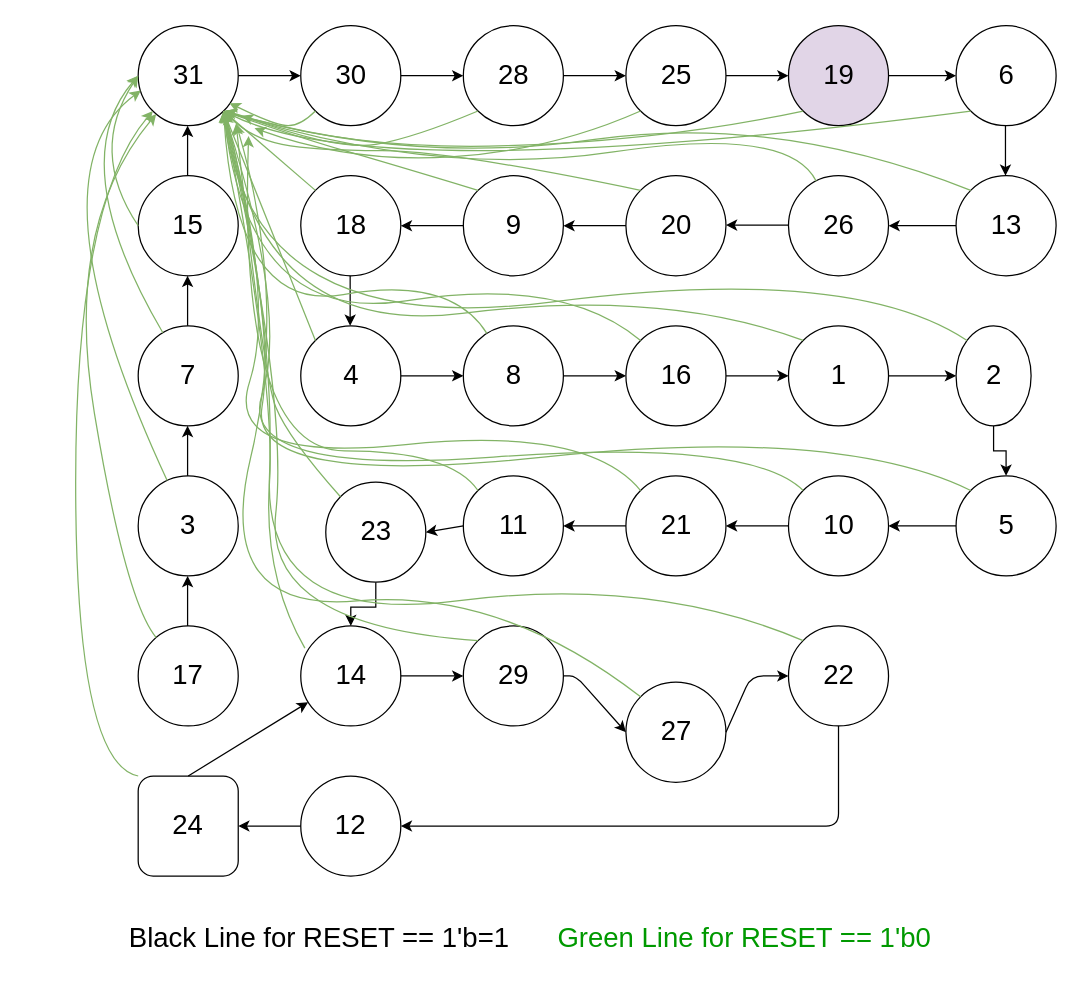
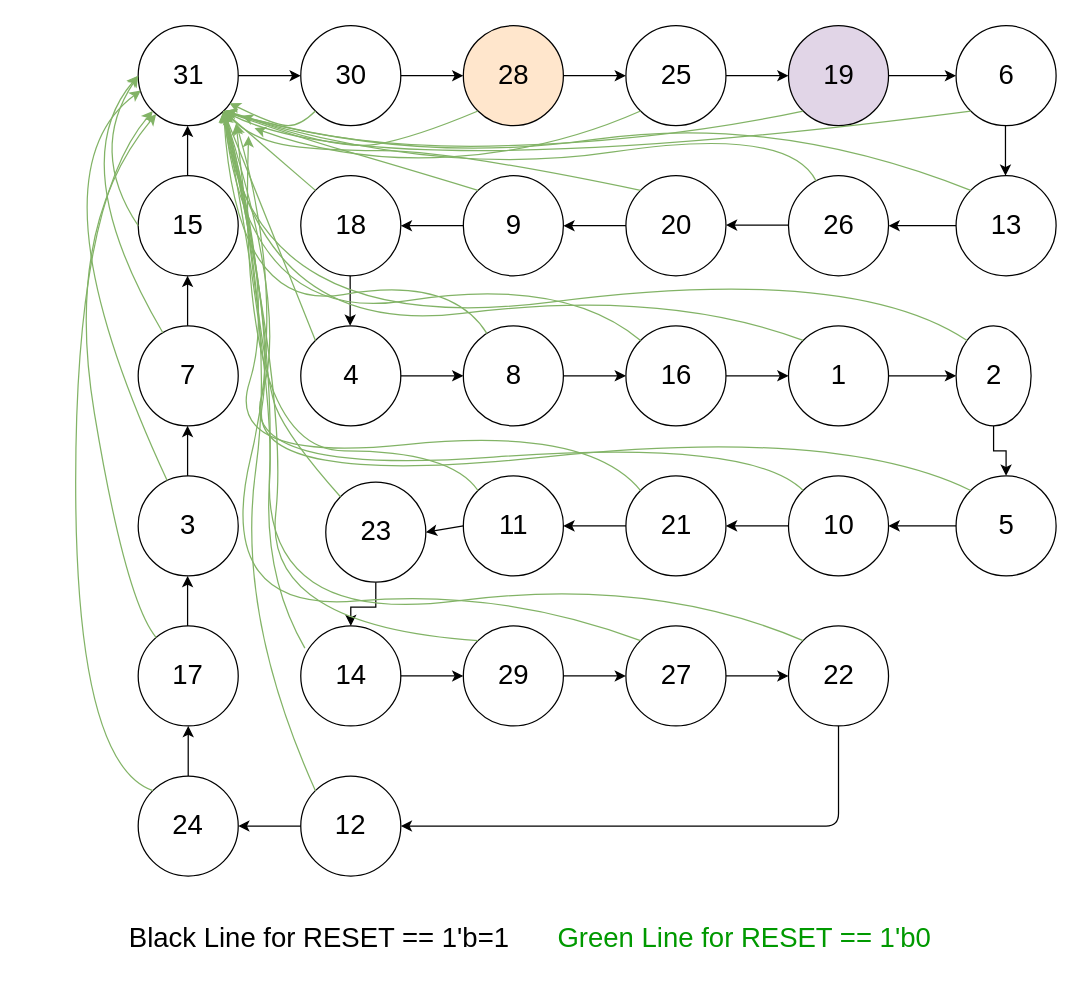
(513, 76) -> (513, 76)
none -> (275, 680)
(676, 732) -> (676, 676)
(245, 741) -> (188, 755)
(188, 826) -> (188, 826)
